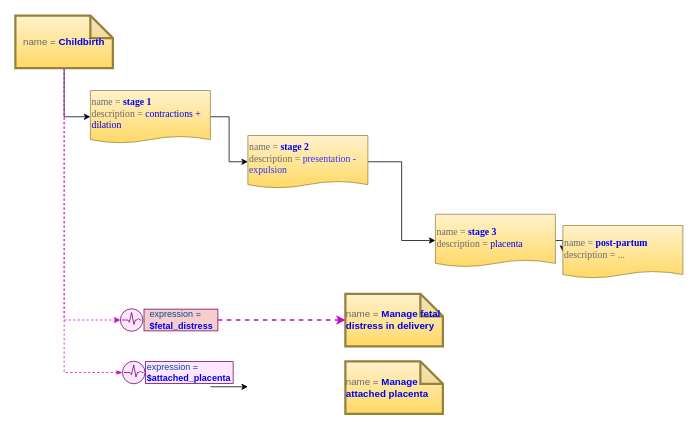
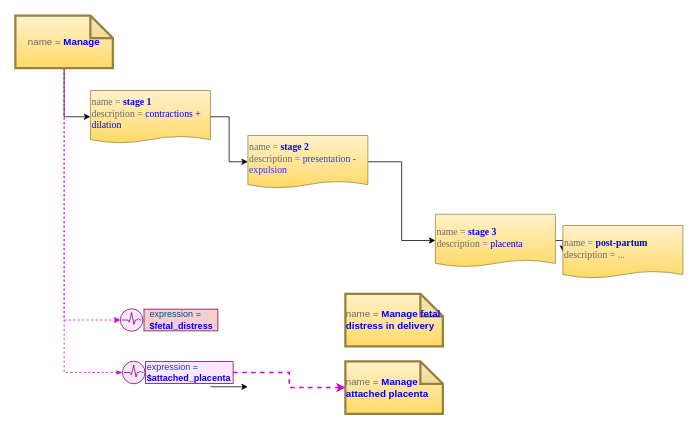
(64, 42) -> (64, 42)
(277, 320) -> none
none -> (289, 376)
